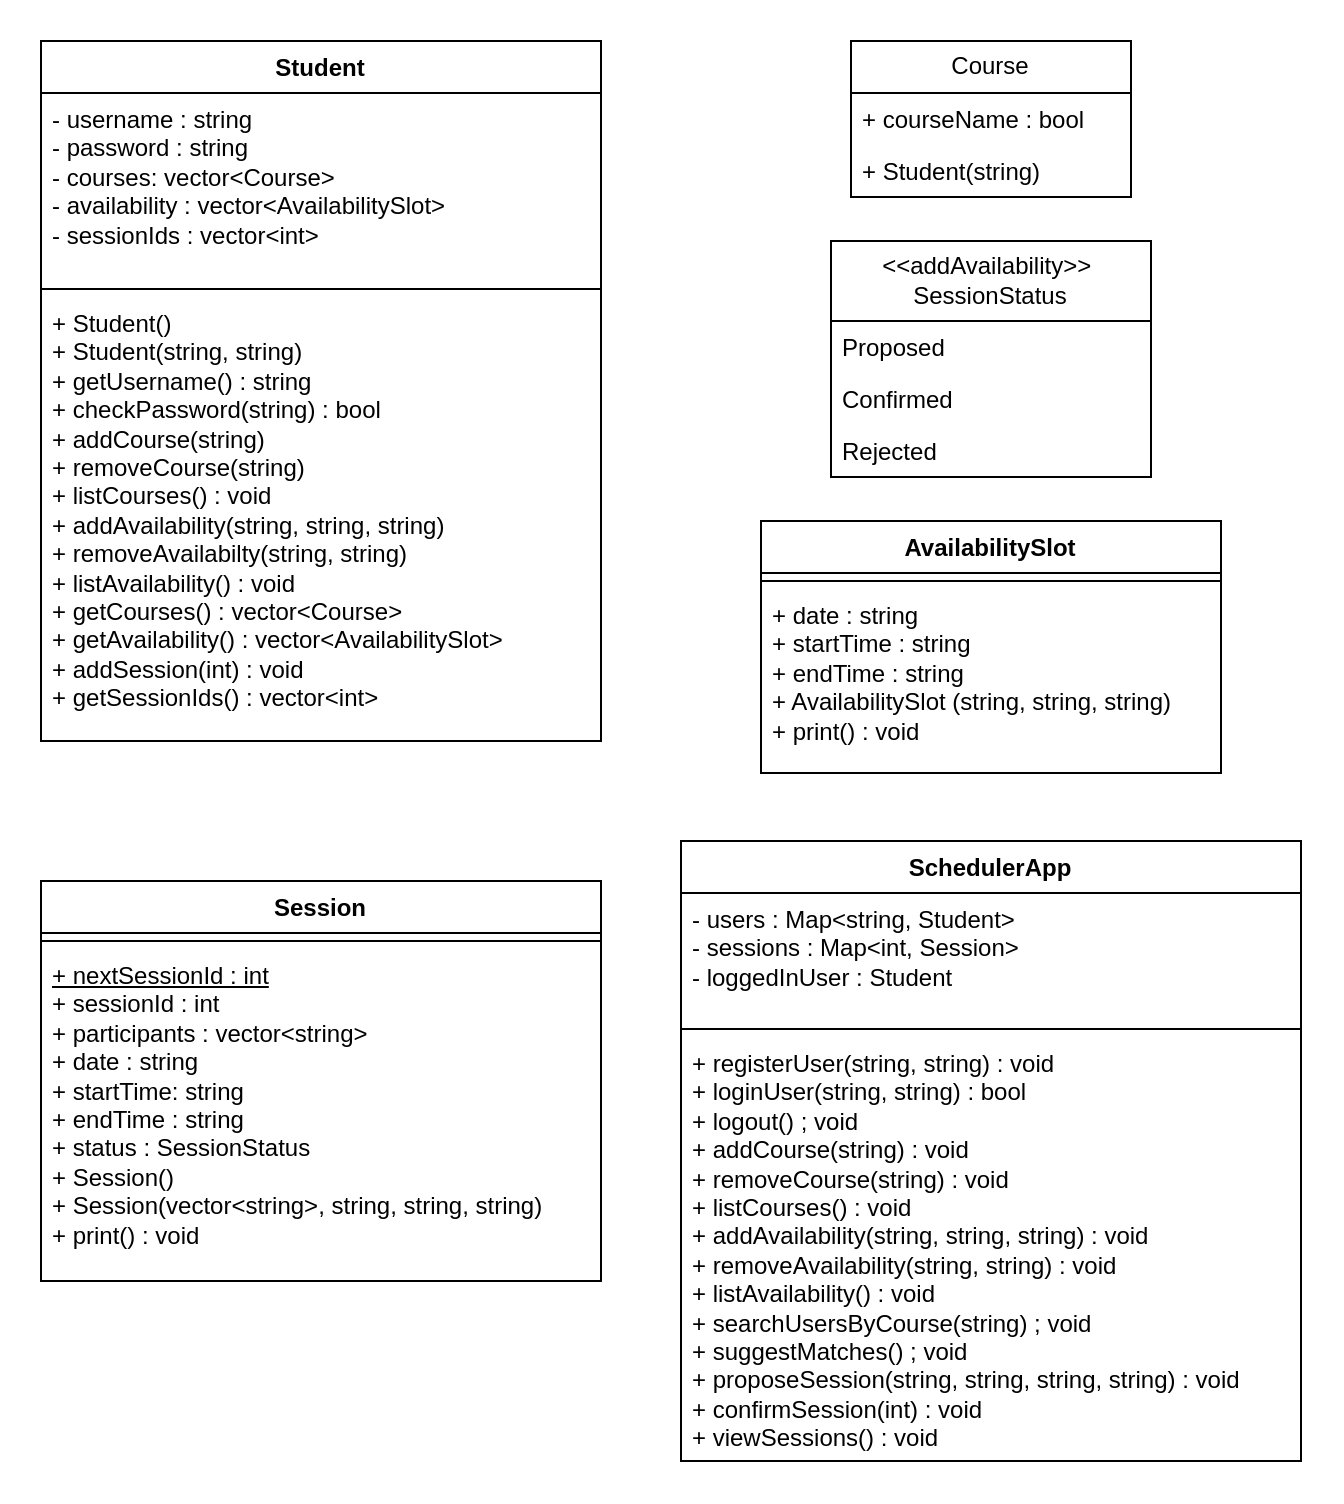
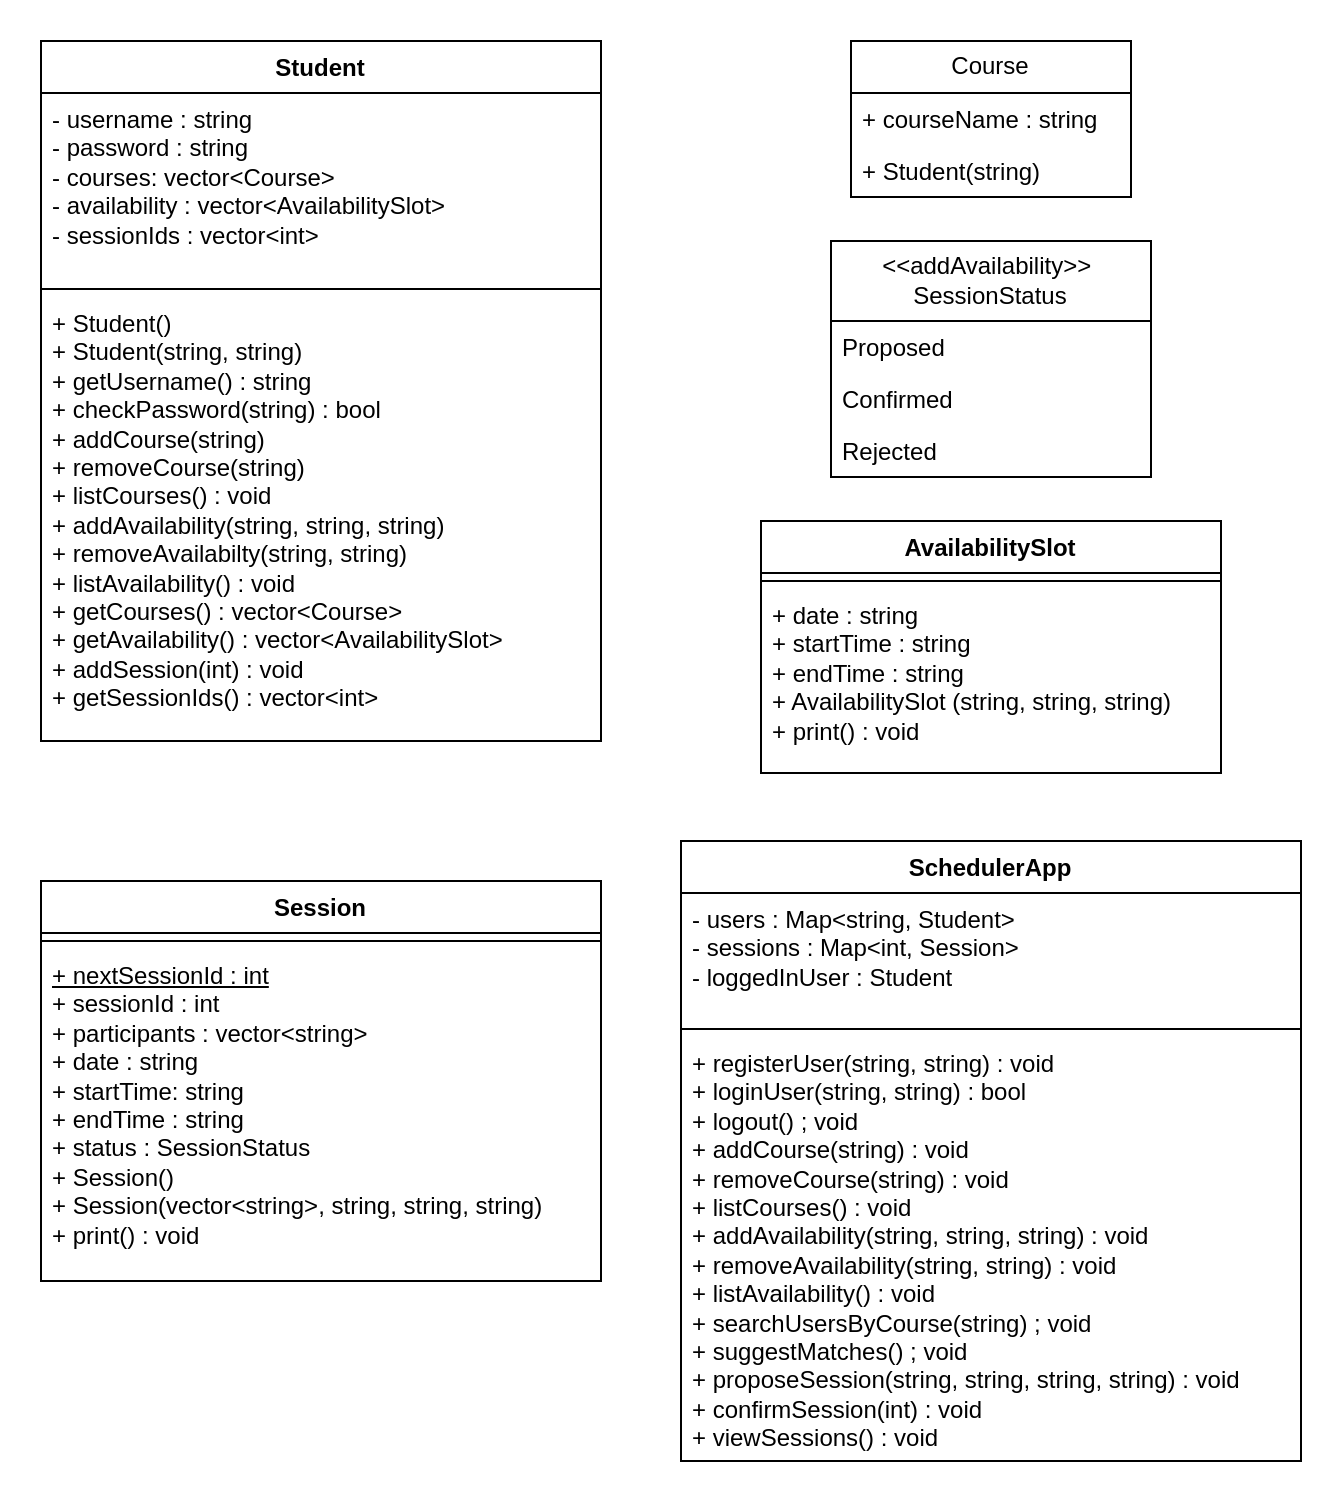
(975, 121) -> (989, 121)
